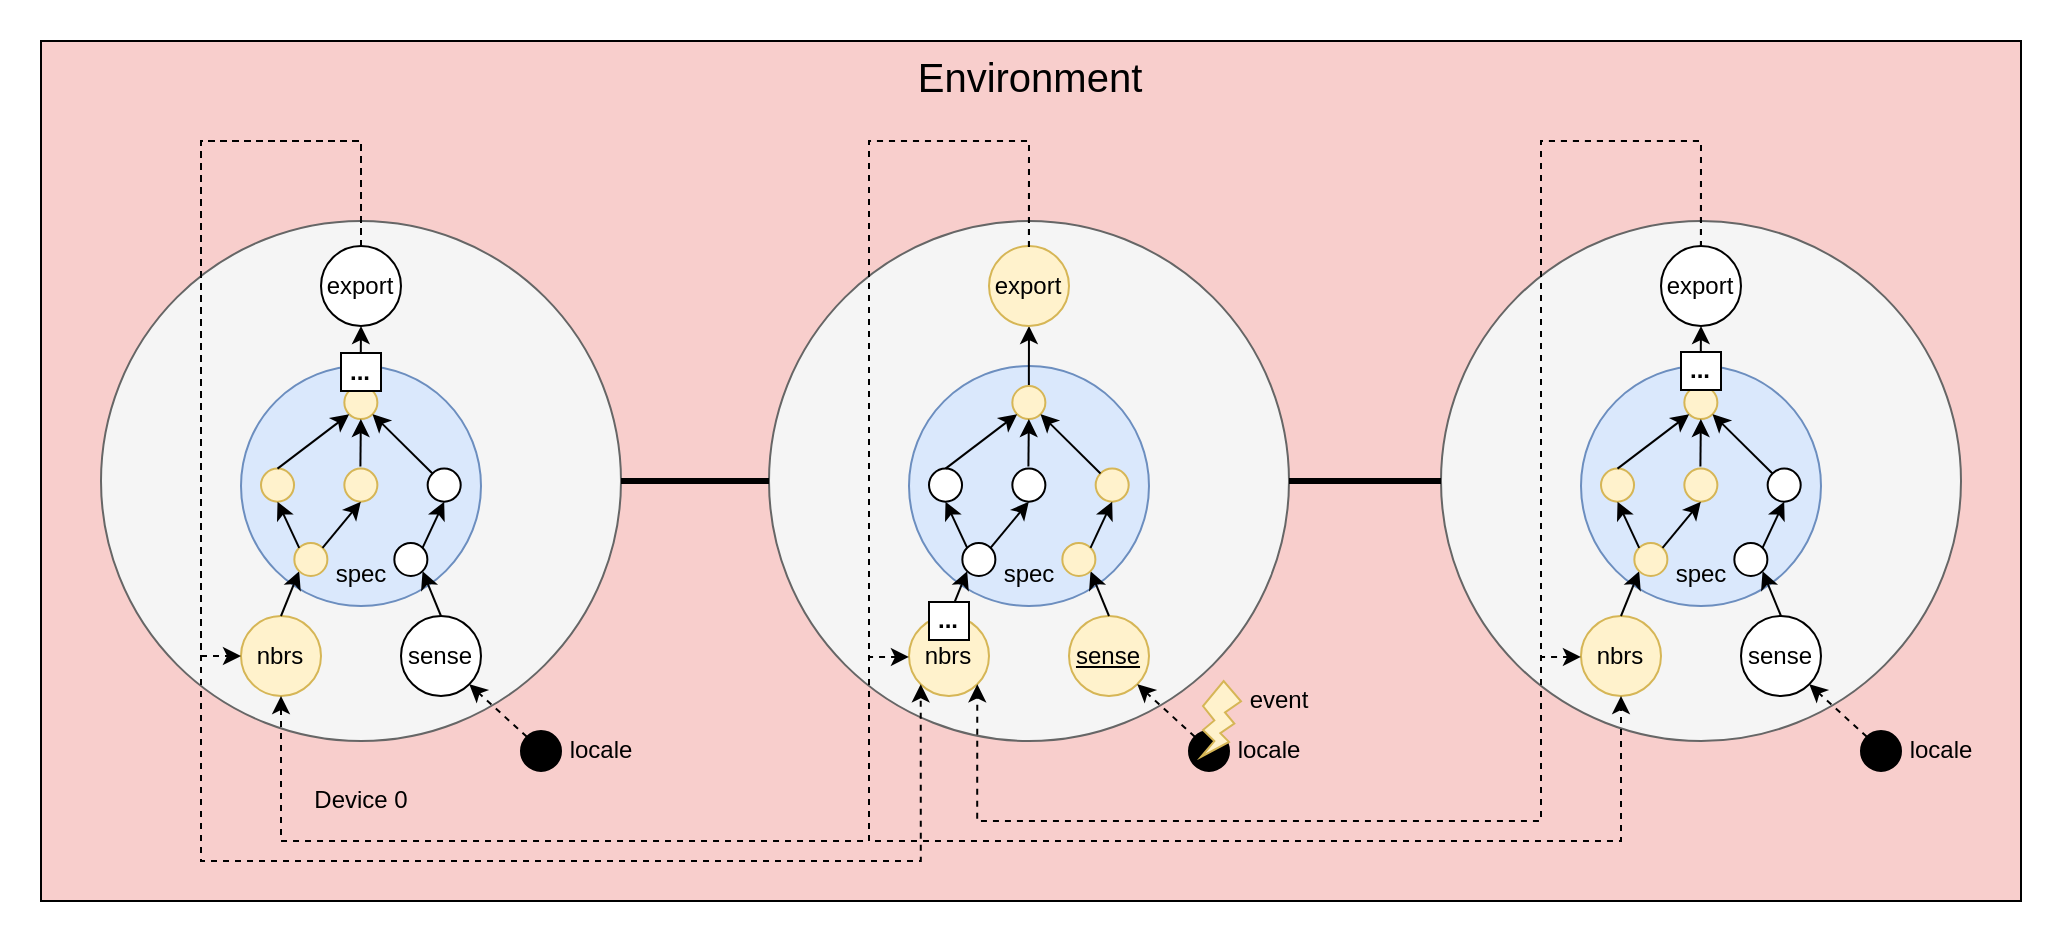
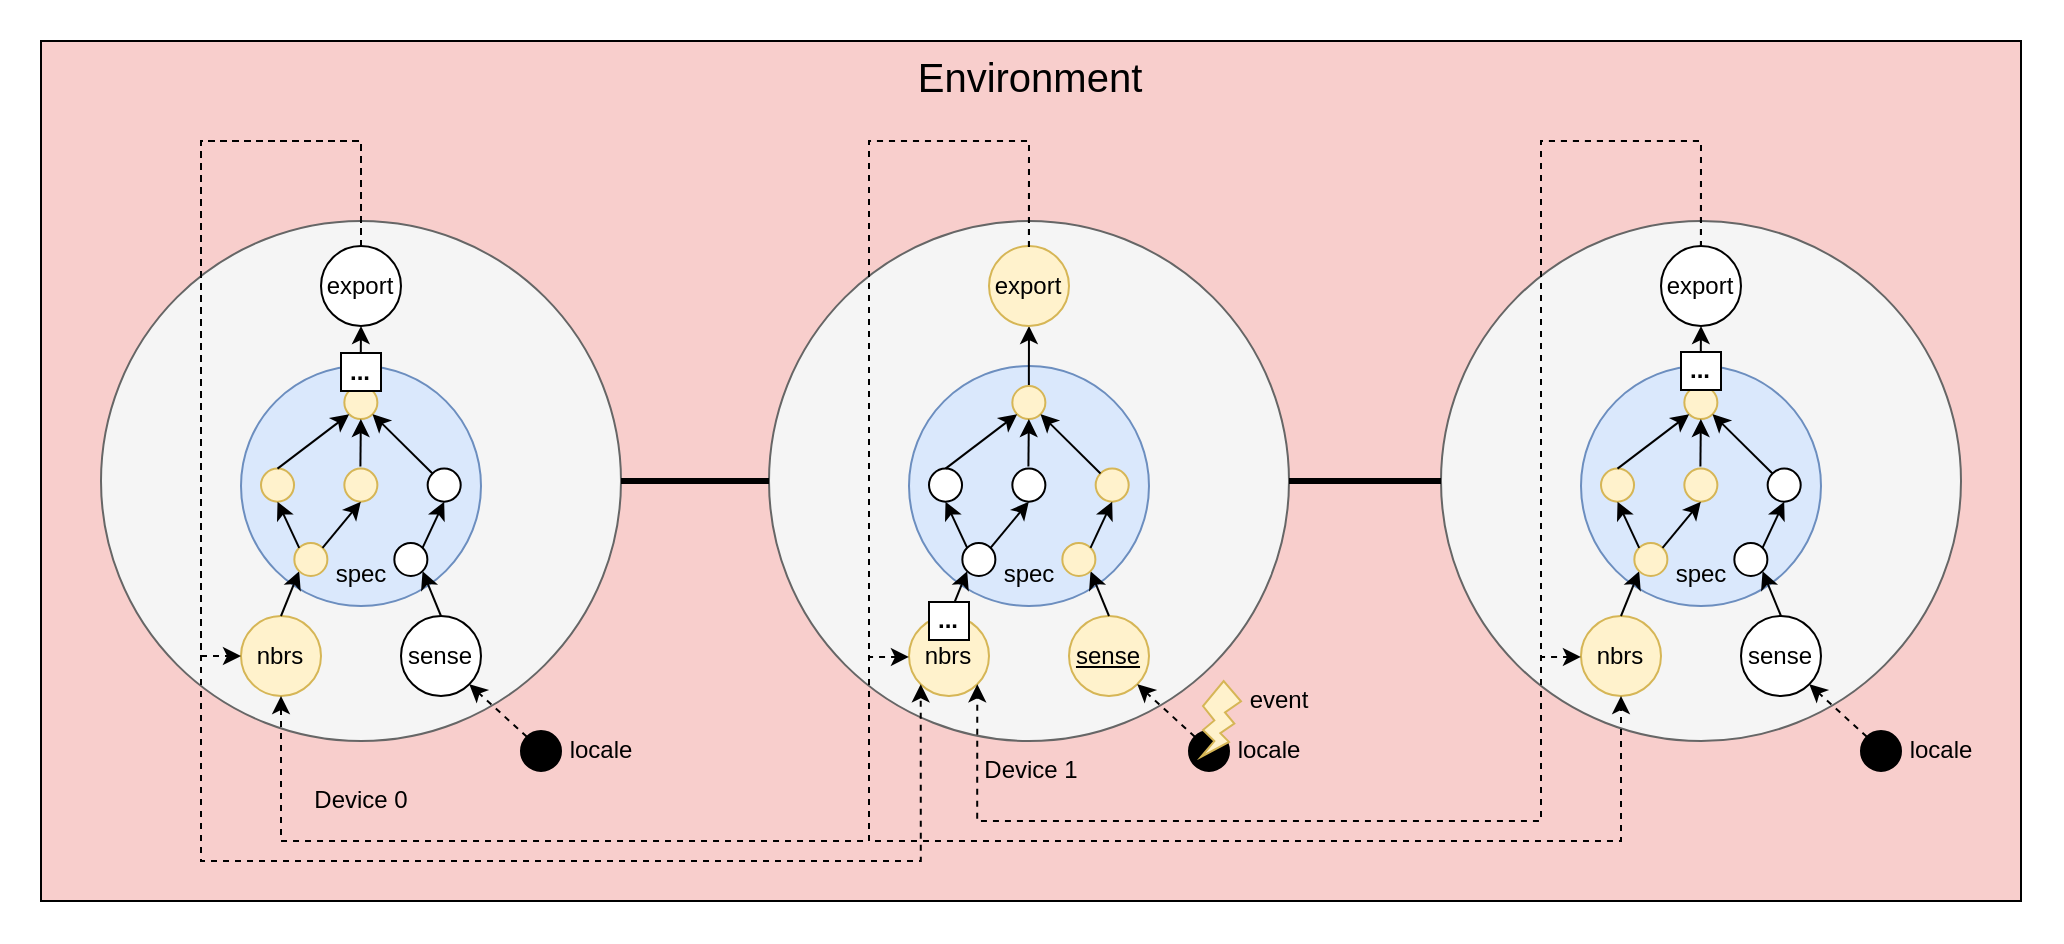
none -> (1031, 771)
